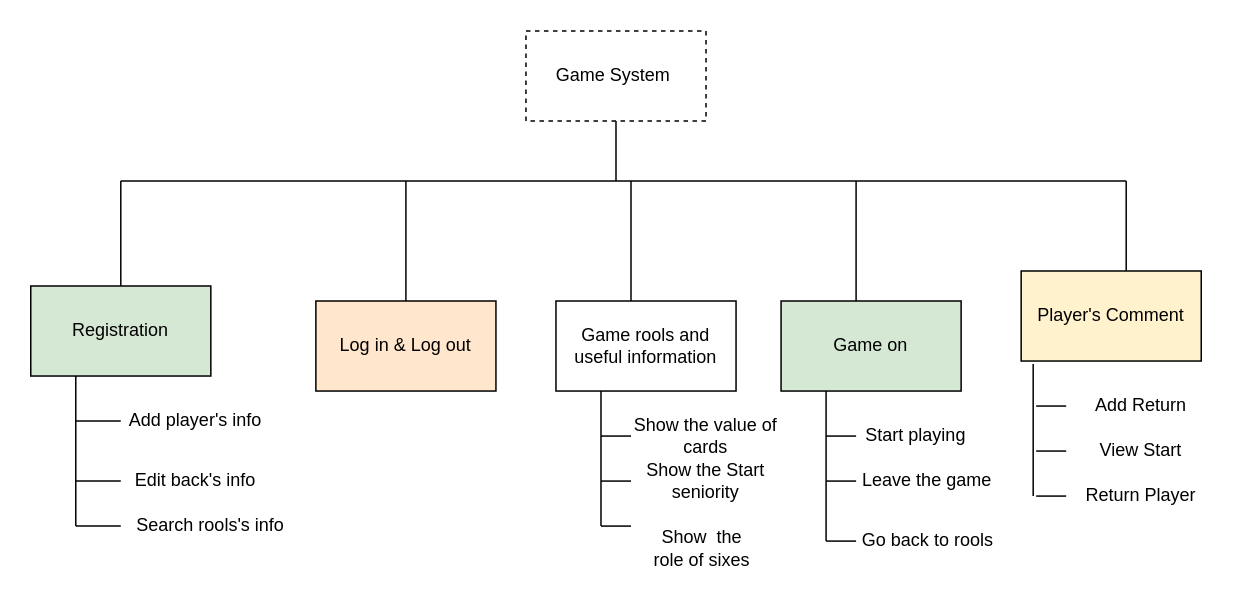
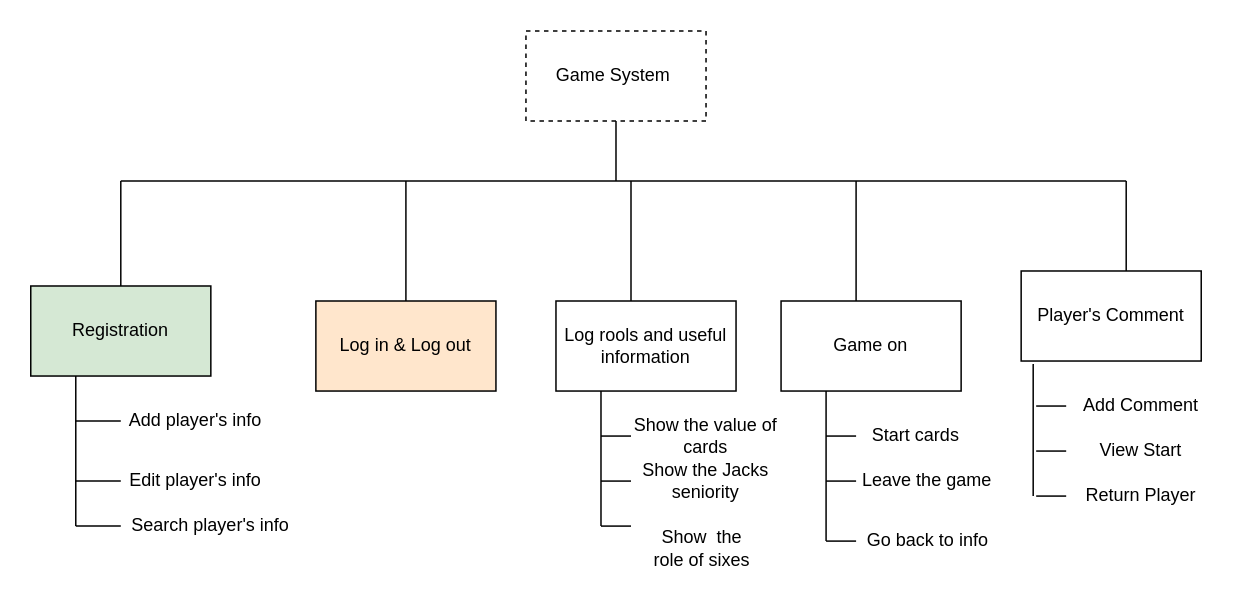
(1111, 316) -> (1111, 316)
(646, 346) -> (646, 346)
(871, 346) -> (871, 346)
(1141, 406) -> (1141, 406)
(916, 436) -> (916, 436)
(196, 481) -> (196, 481)
(706, 481) -> (706, 481)
(211, 526) -> (211, 526)
(928, 541) -> (928, 541)
